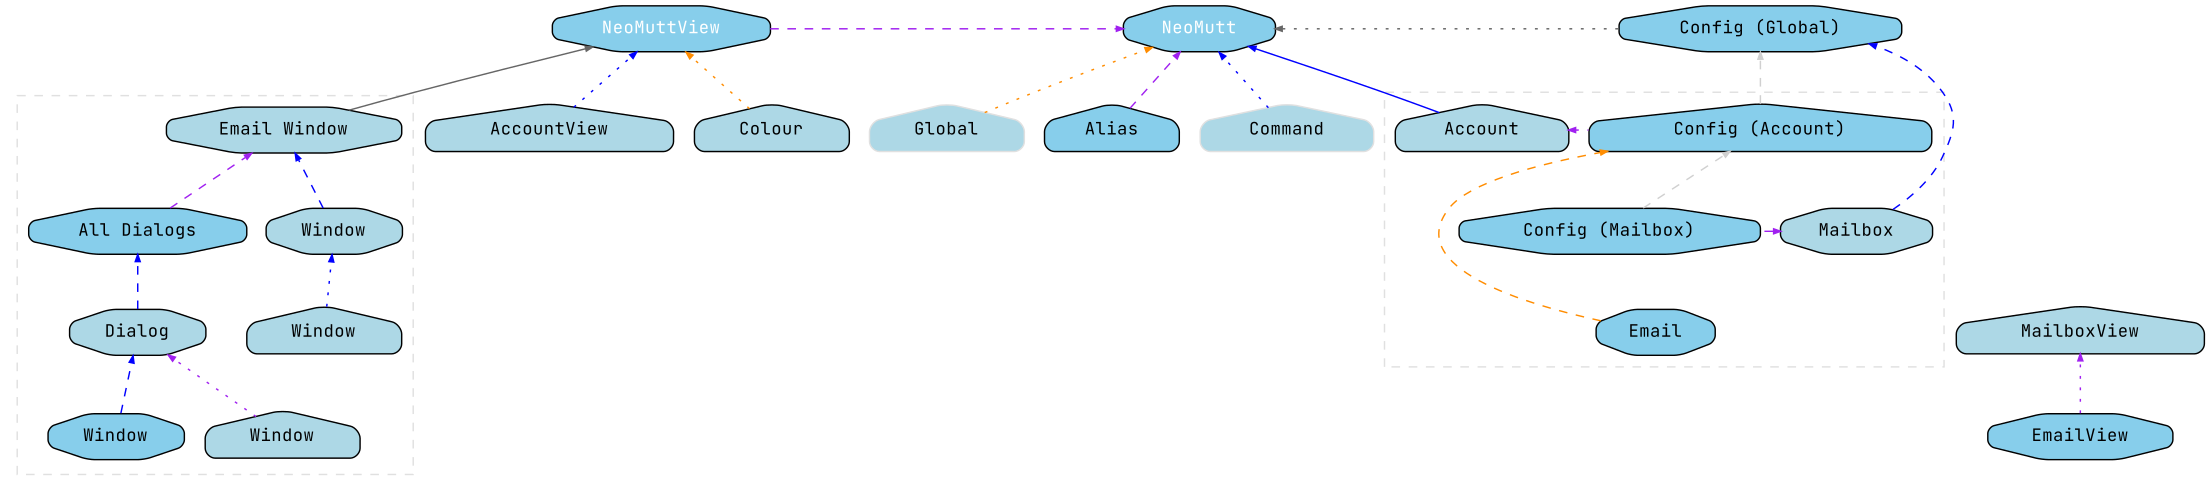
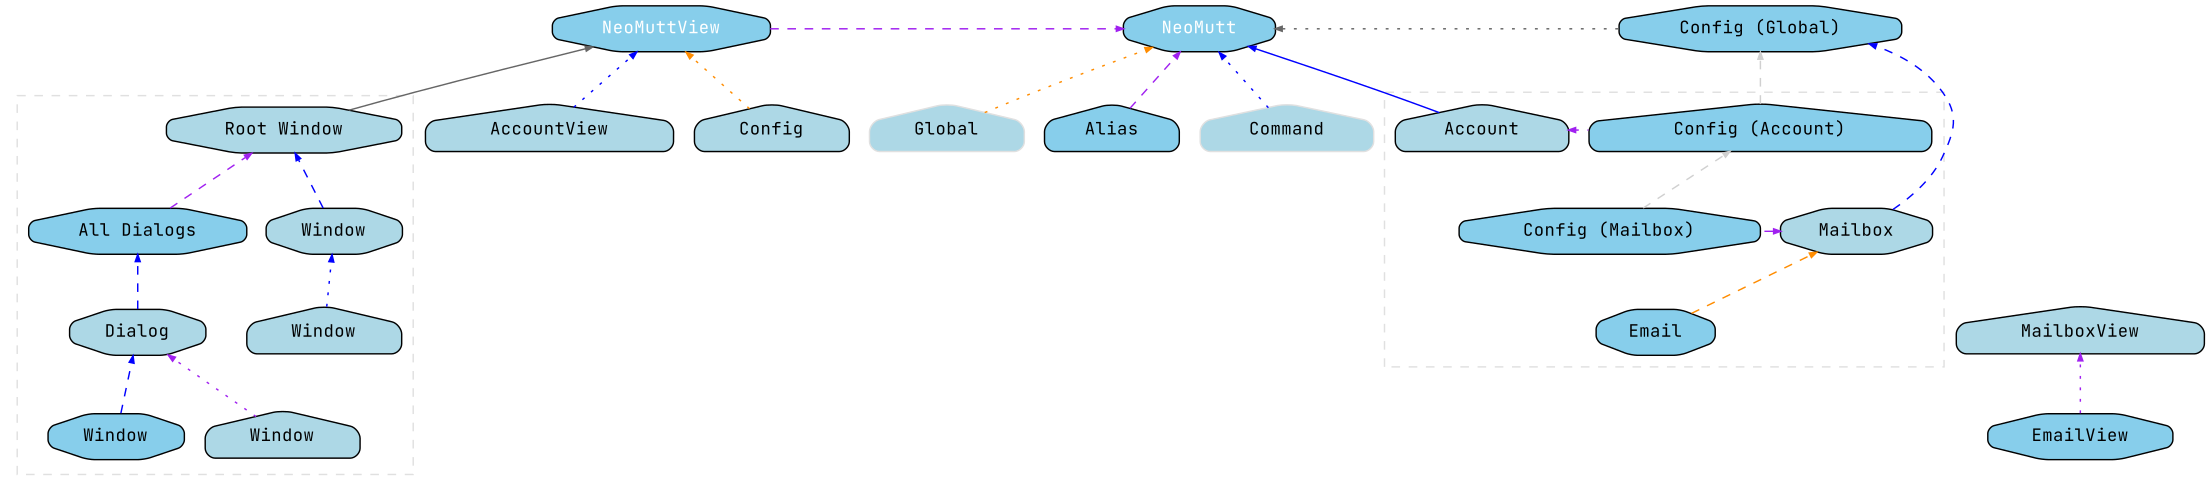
(284, 130) -> (284, 130)
(772, 130) -> (772, 130)
(1440, 234) -> (1751, 284)
